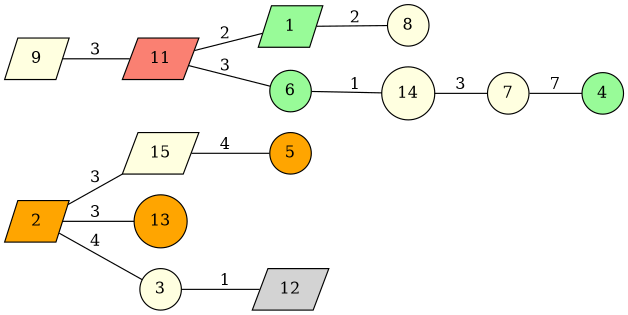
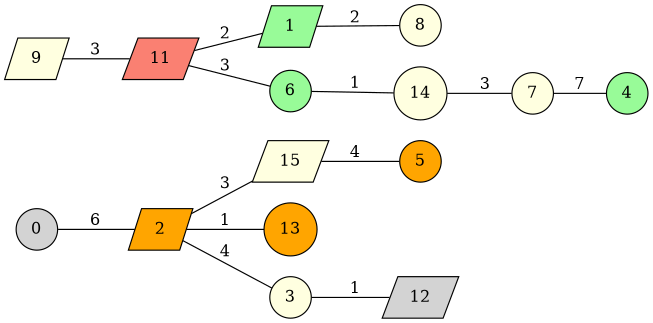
(96, 213) -> (226, 221)
none -> (37, 229)
